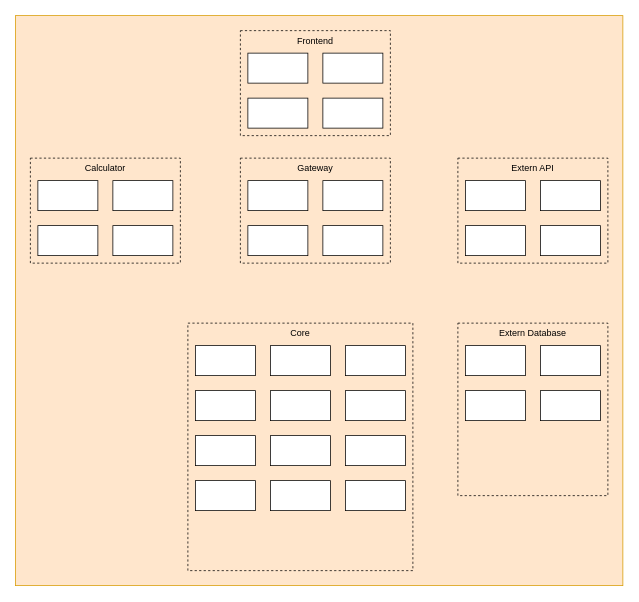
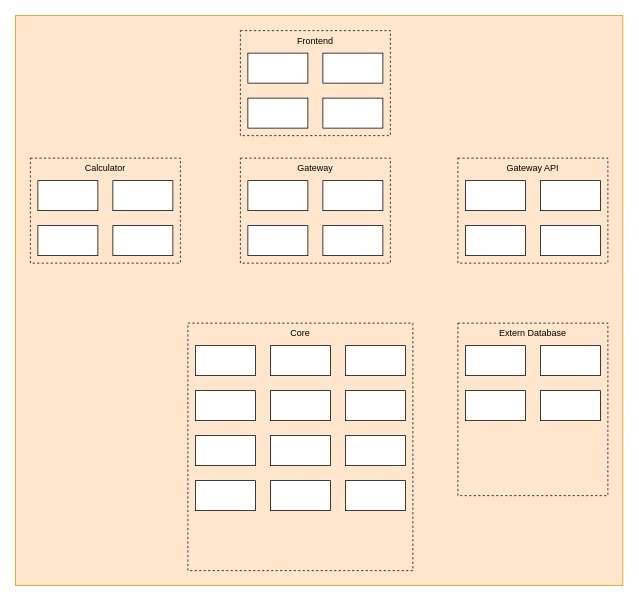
(533, 169) -> (533, 169)
